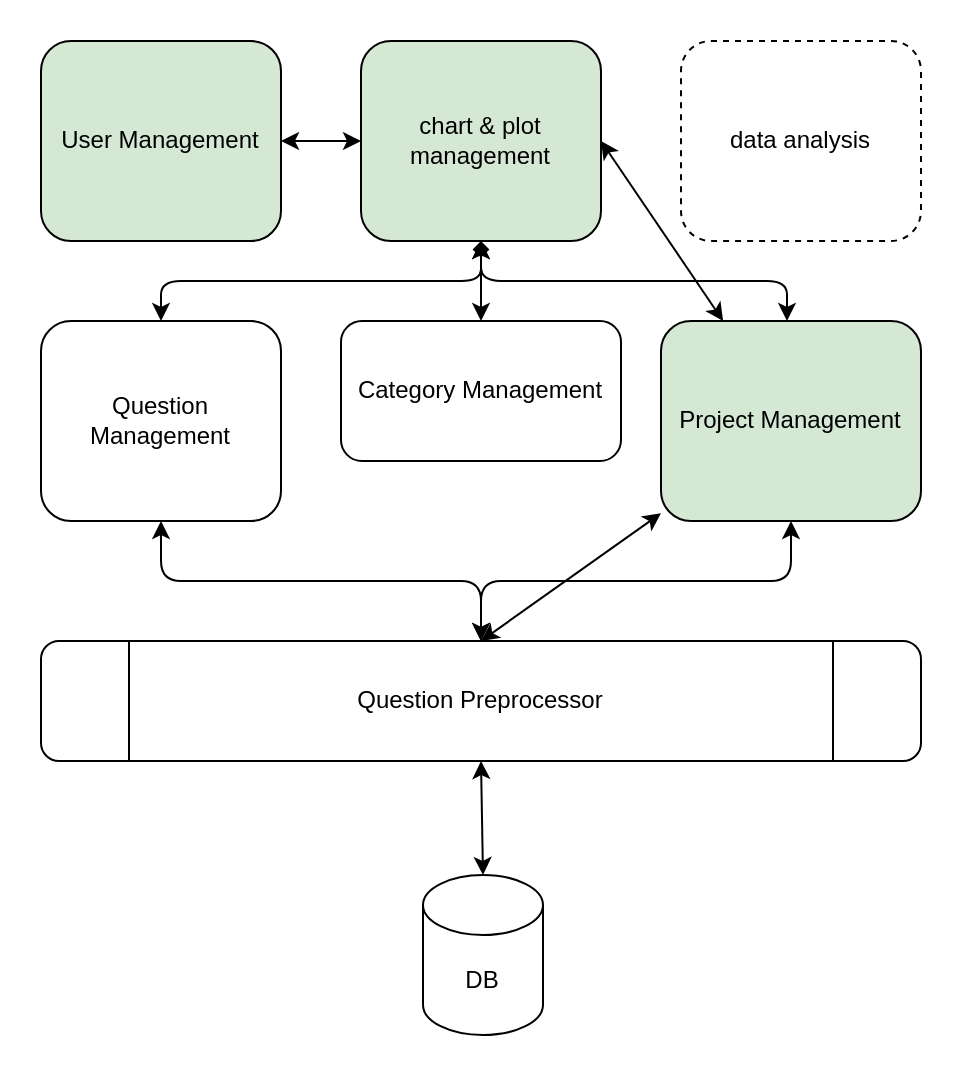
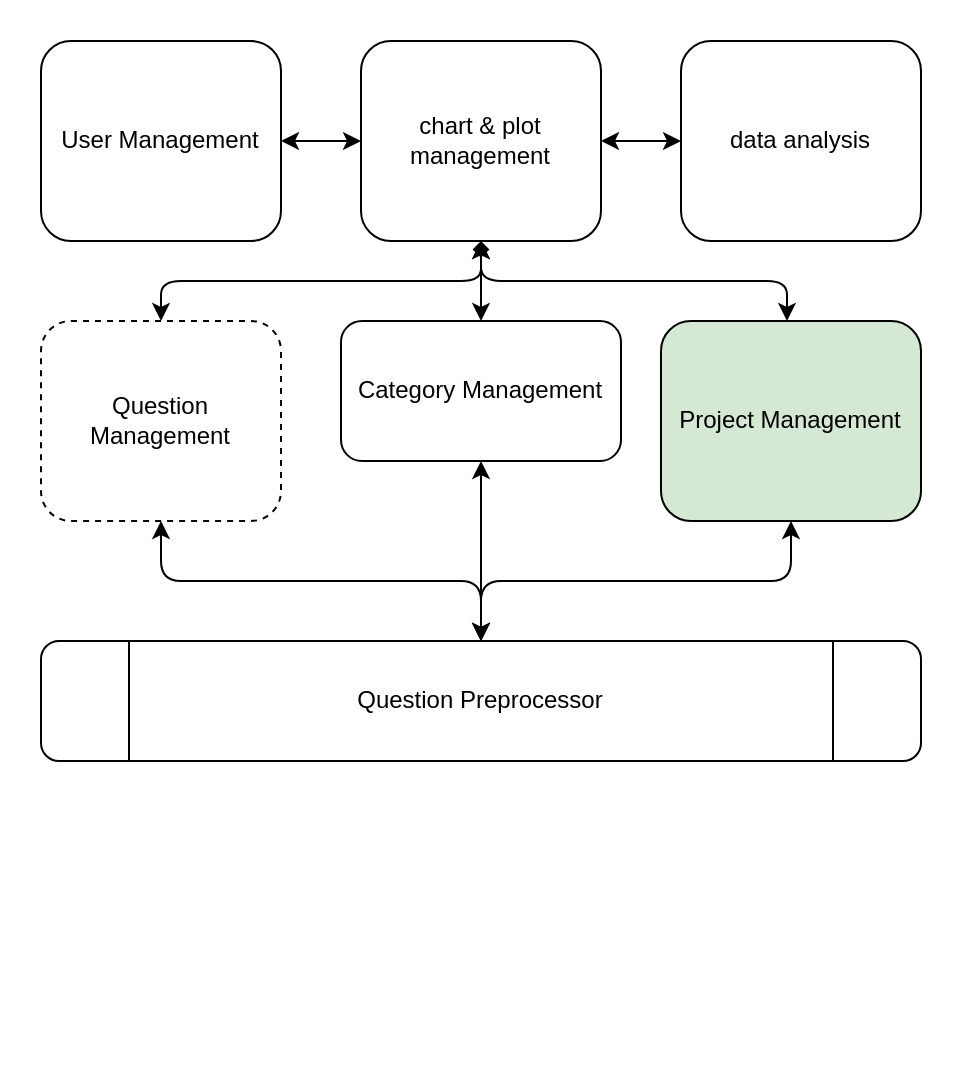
(161, 141) -> (161, 141)
(481, 141) -> (481, 141)
(801, 141) -> (801, 141)
(651, 214) -> (641, 141)
(161, 421) -> (161, 421)
(610, 550) -> (481, 531)
(482, 818) -> none
(483, 955) -> none
